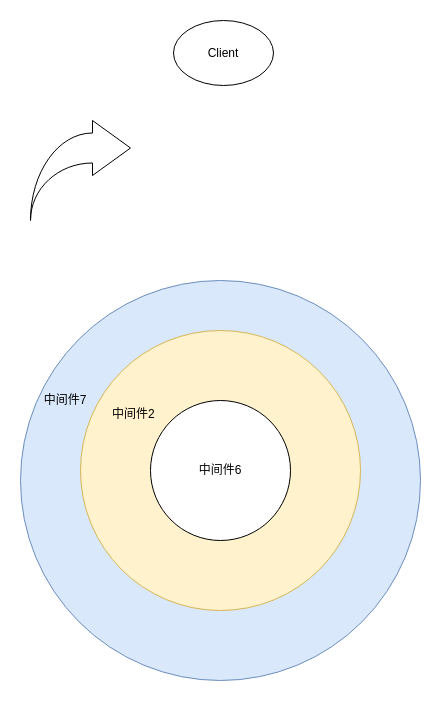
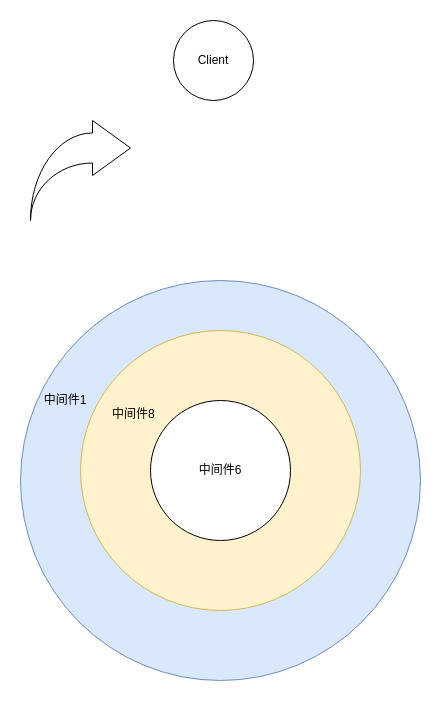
(224, 53) -> (214, 61)
(66, 401) -> (66, 401)
(134, 415) -> (134, 415)
